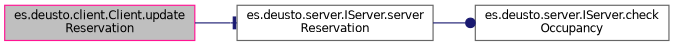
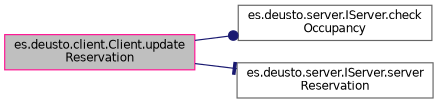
(449, 23) -> (212, 38)
